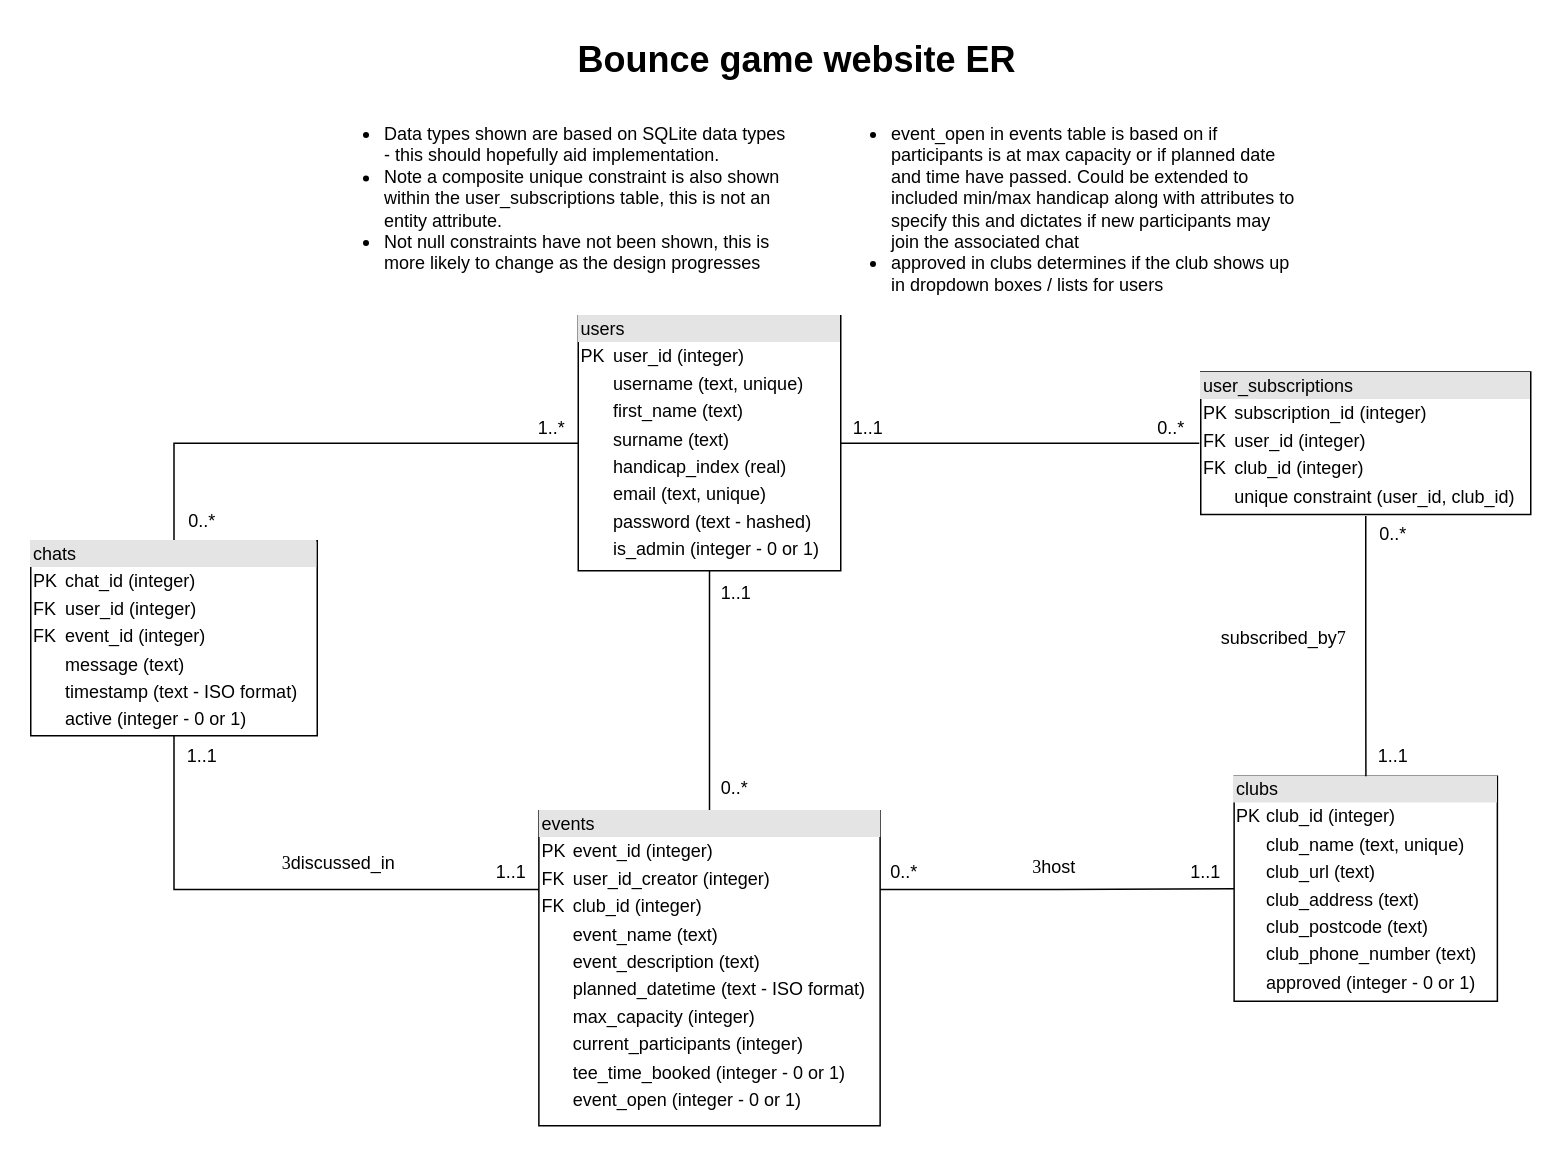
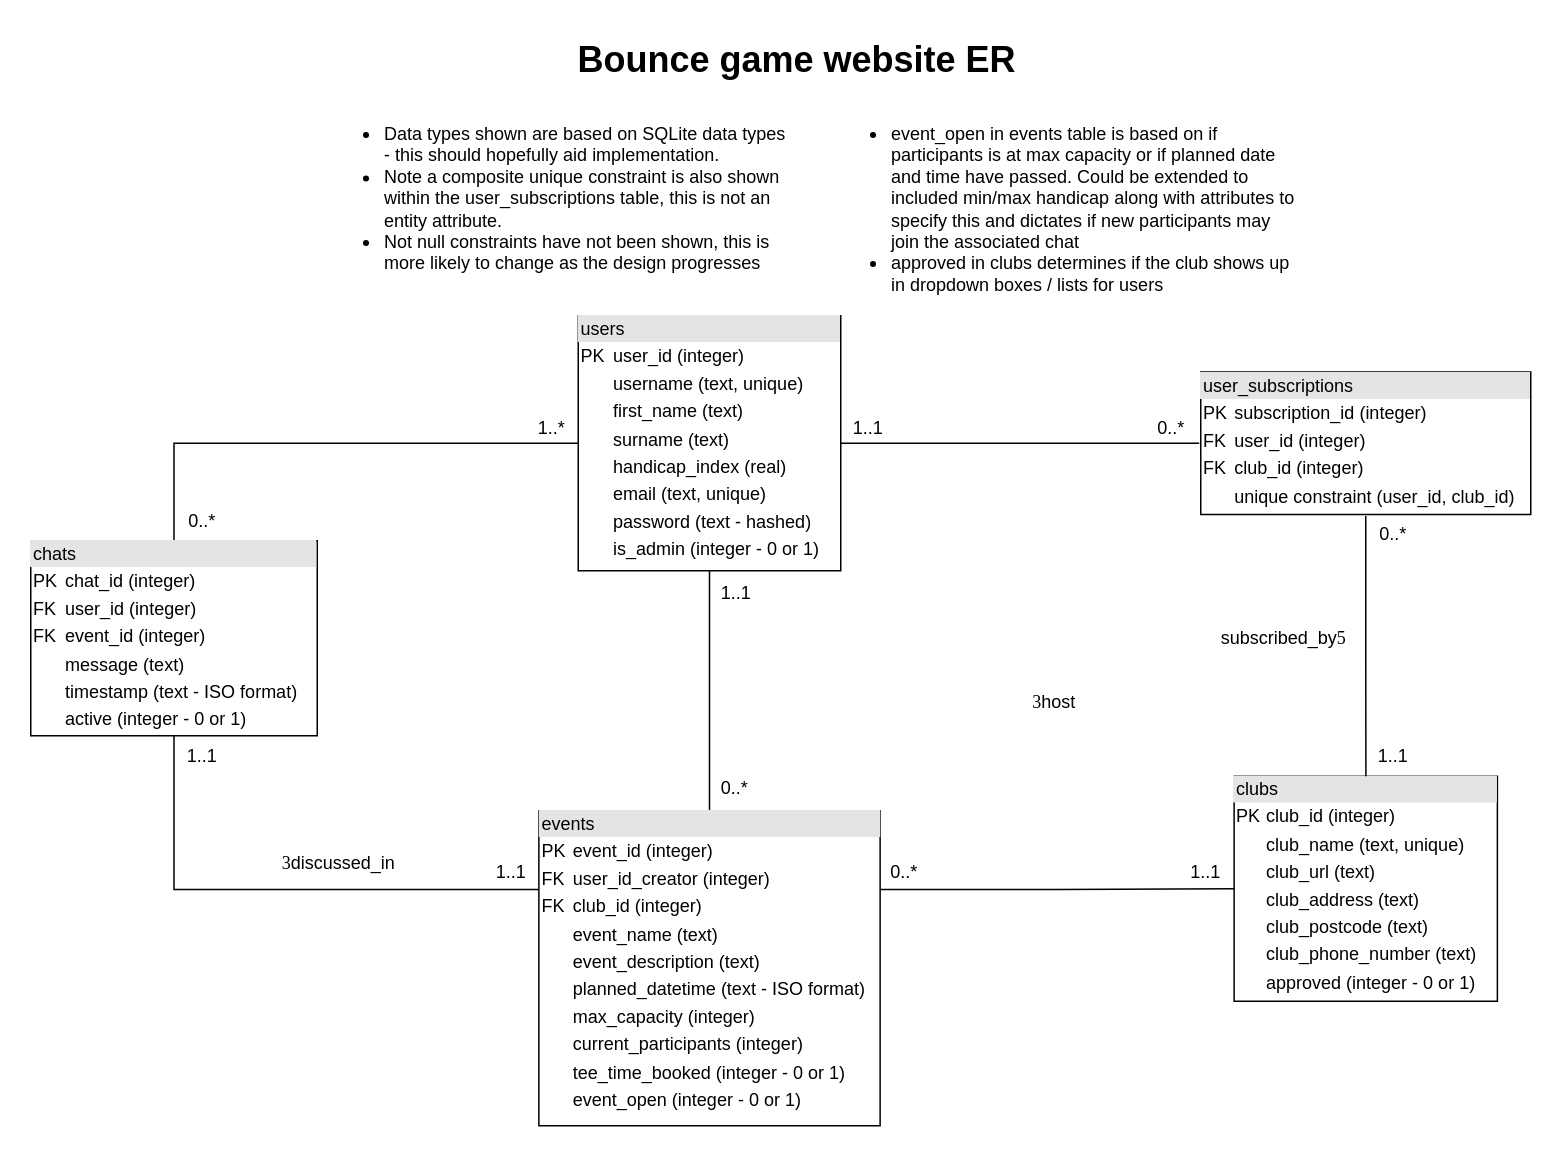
(1284, 638) -> (1284, 638)
(1054, 868) -> (1054, 703)
